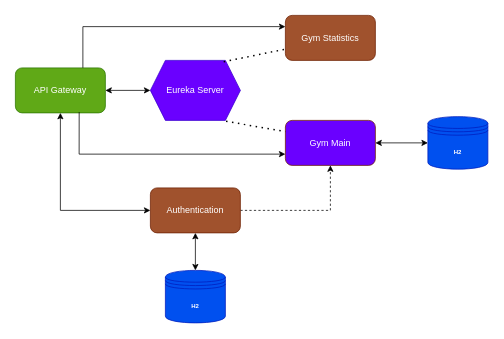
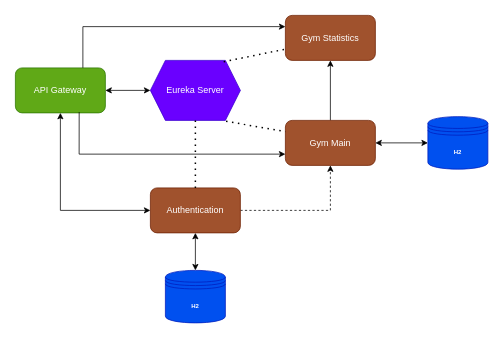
none -> (330, 93)
(330, 143) -> (330, 143)
none -> (195, 156)
